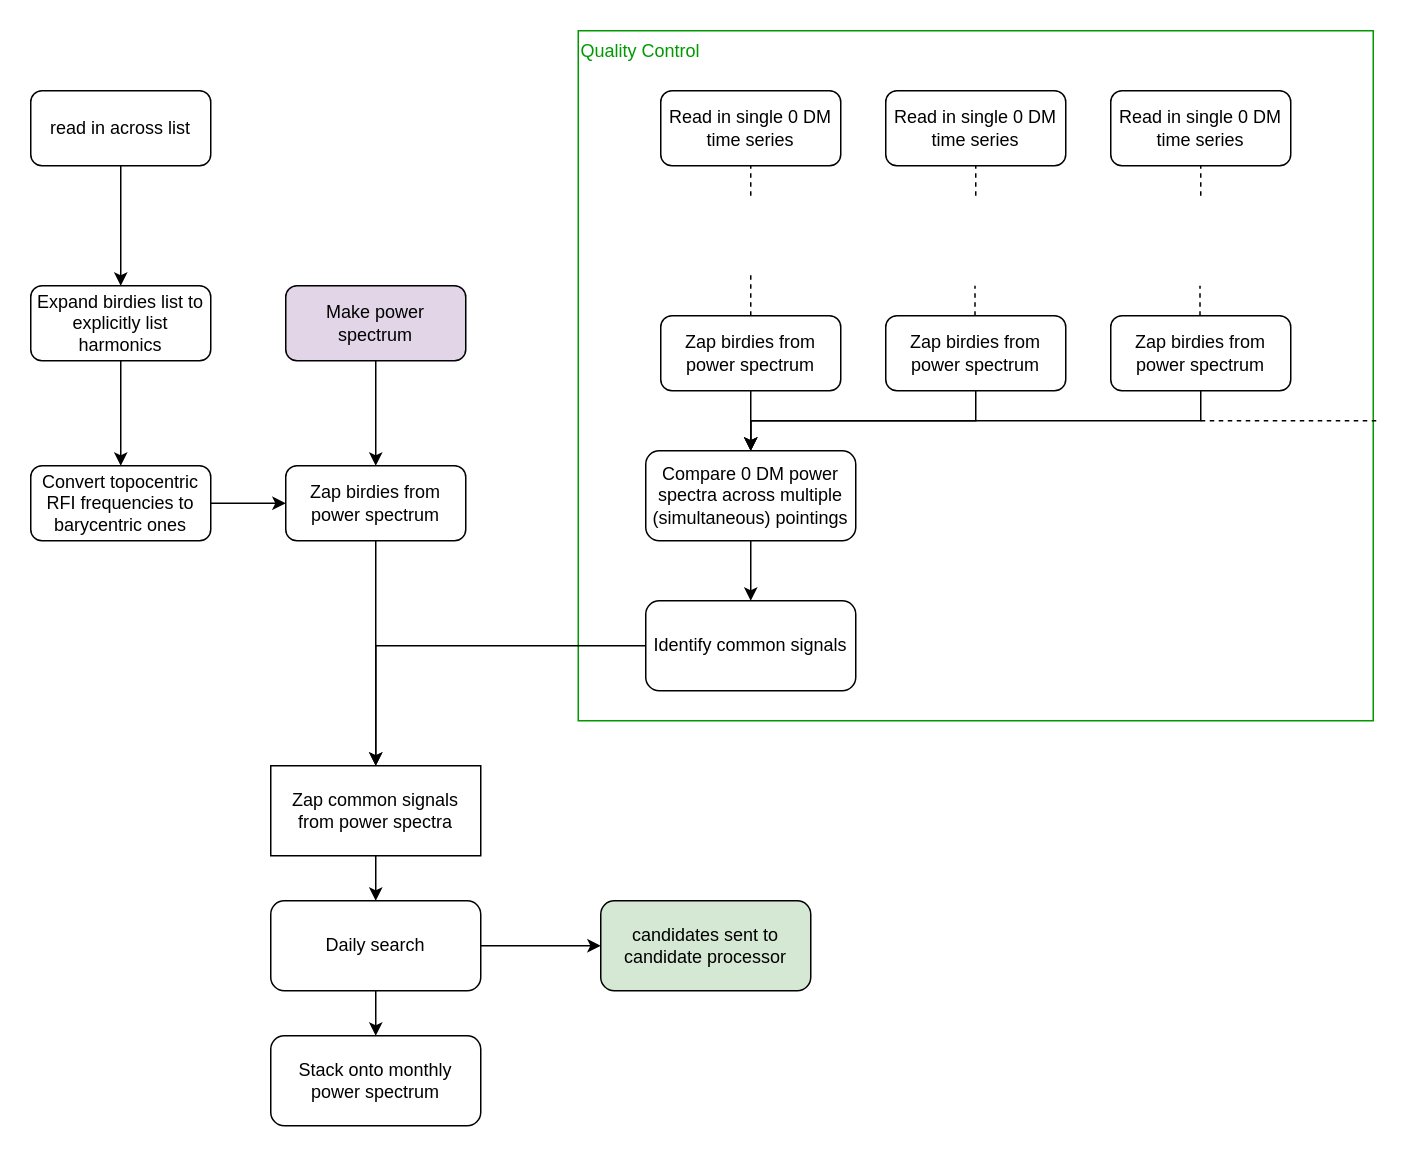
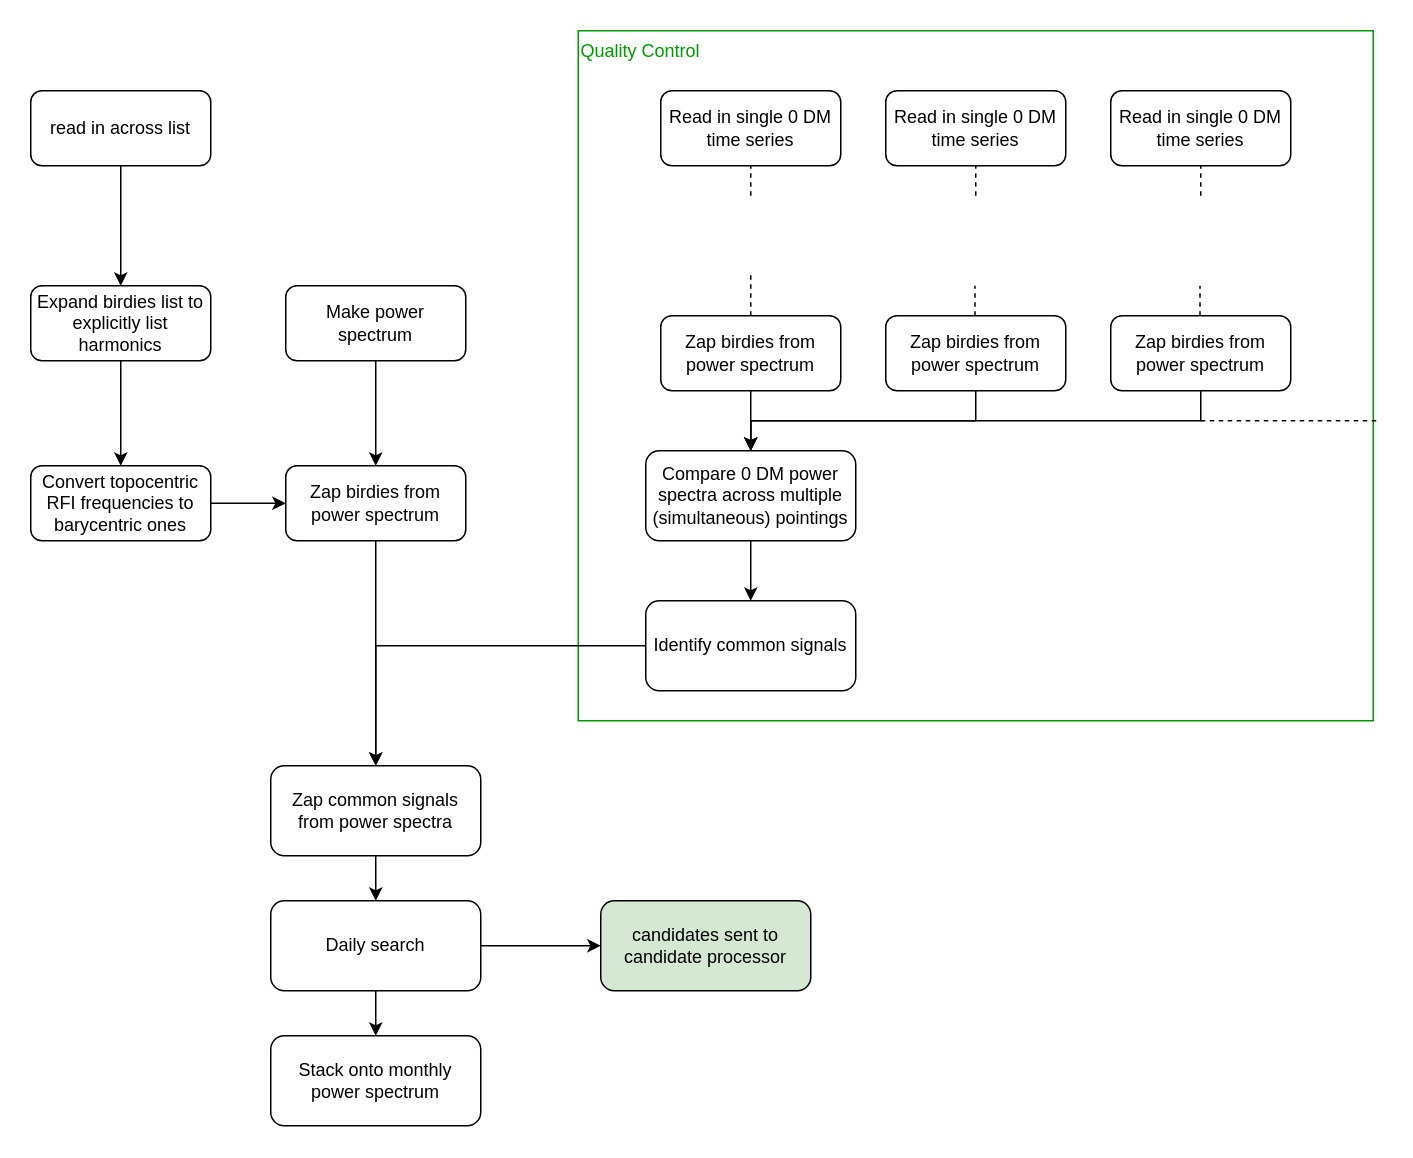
(376, 323) -> (376, 323)
(376, 811) -> (376, 811)
